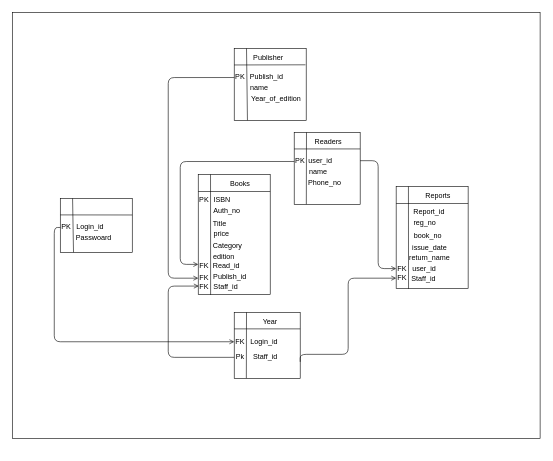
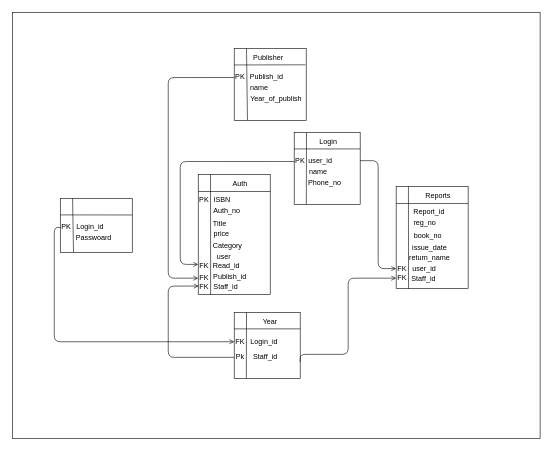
(276, 99) -> (276, 99)
(329, 141) -> (329, 141)
(240, 184) -> (240, 184)
(224, 257) -> (224, 257)
